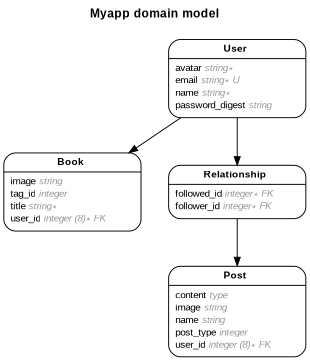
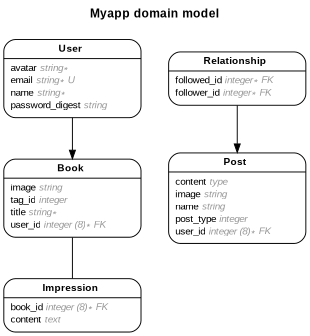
(237, 137) -> none
none -> (72, 305)
